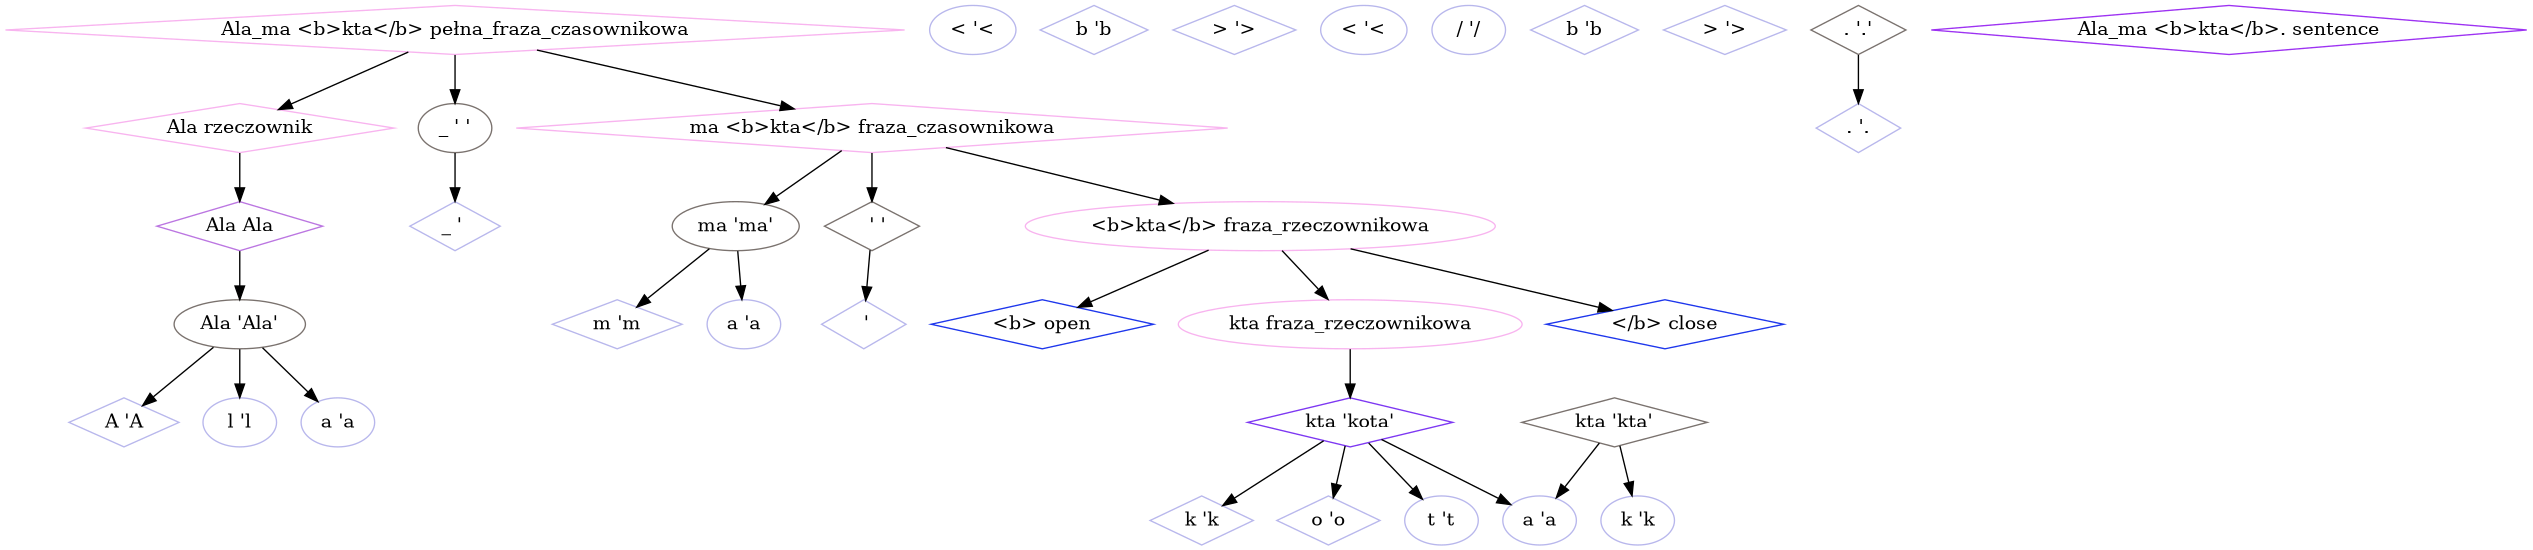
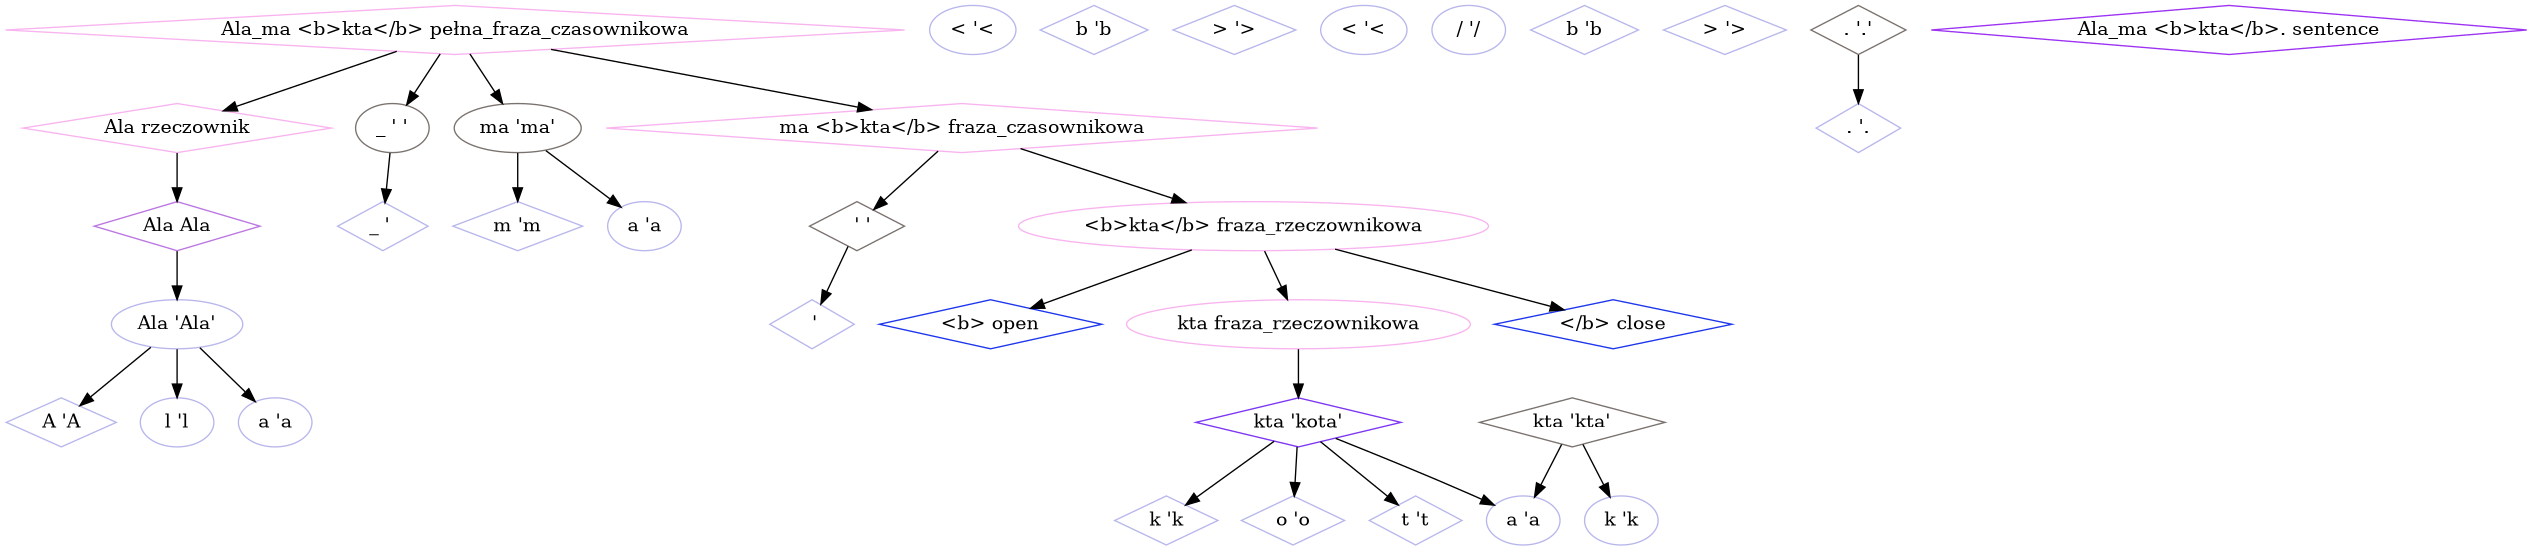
(809, 174) -> (482, 73)
(240, 324) -> (177, 324)
(1442, 520) -> (1416, 520)
